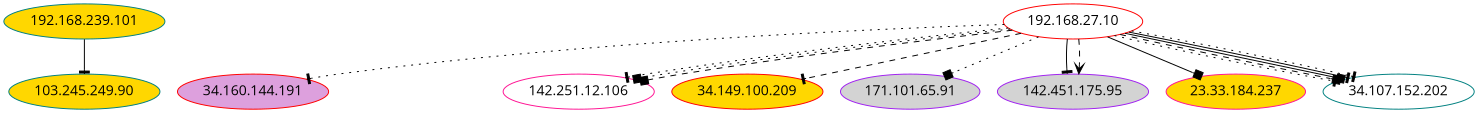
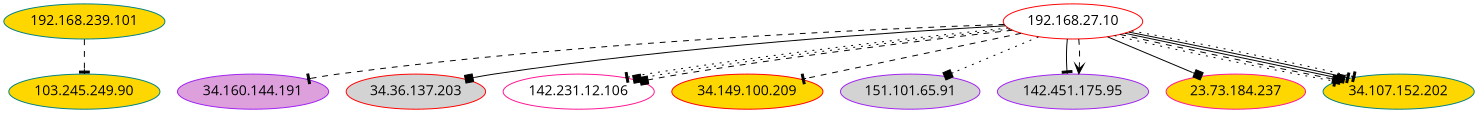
(657, 43) -> (657, 43)
(84, 54) -> (84, 54)
(253, 92) -> (253, 92)
none -> (416, 92)
(579, 92) -> (579, 92)
(910, 92) -> (910, 92)
(1236, 92) -> (1236, 92)
(1399, 92) -> (1399, 92)
